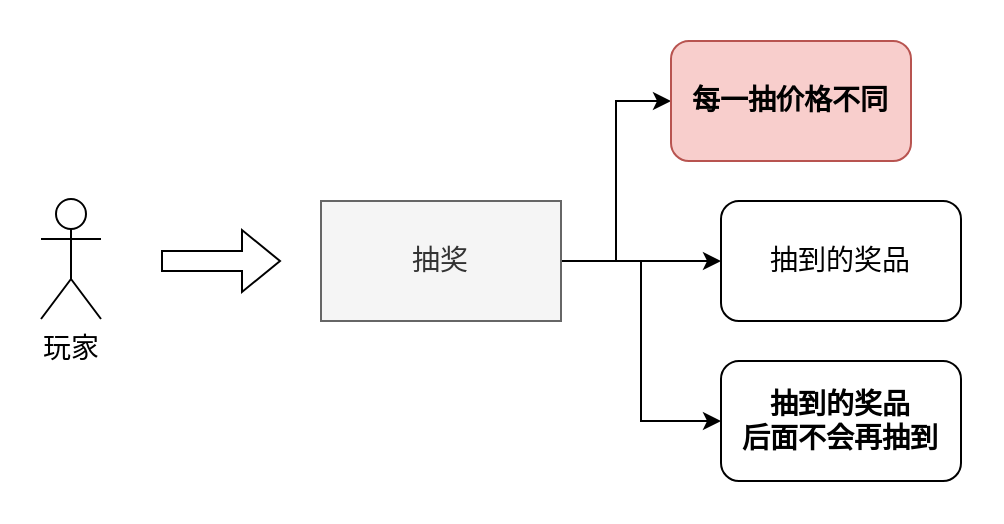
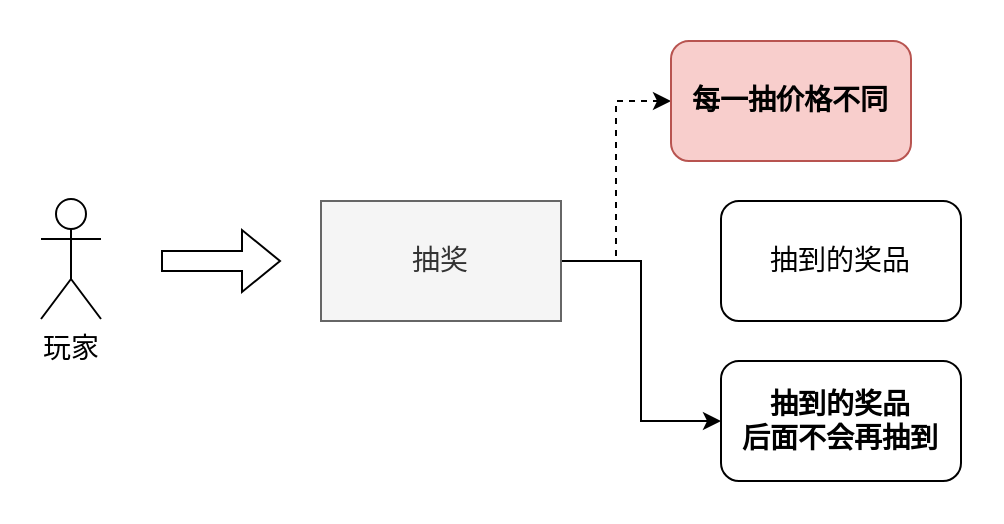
(616, 161) -> (616, 161)
(676, 261) -> none
